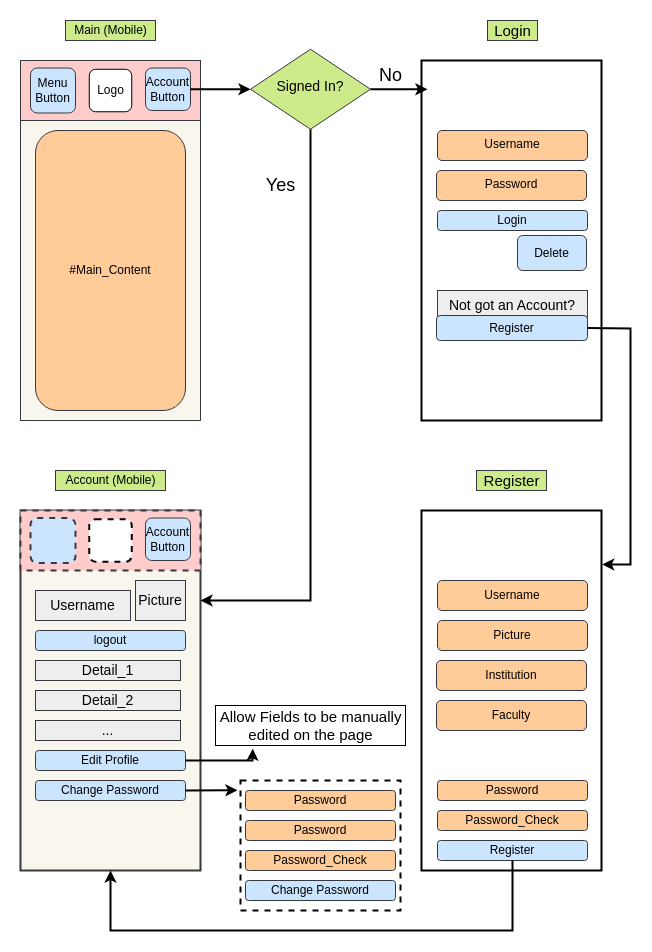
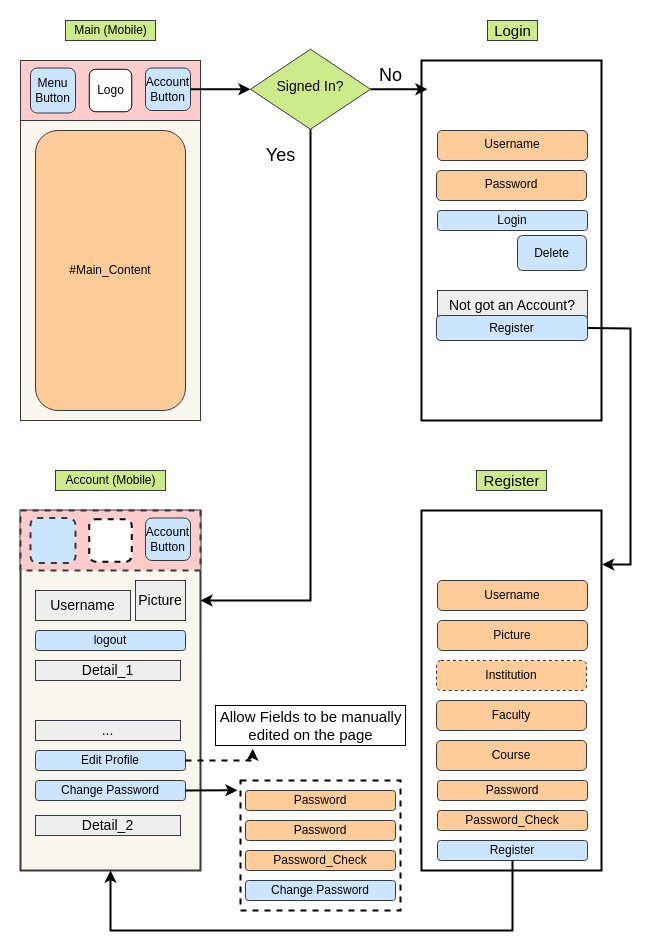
(281, 186) -> (281, 156)
(512, 676) -> (512, 676)
(108, 701) -> (108, 826)
none -> (512, 756)
(223, 761) -> (223, 761)
